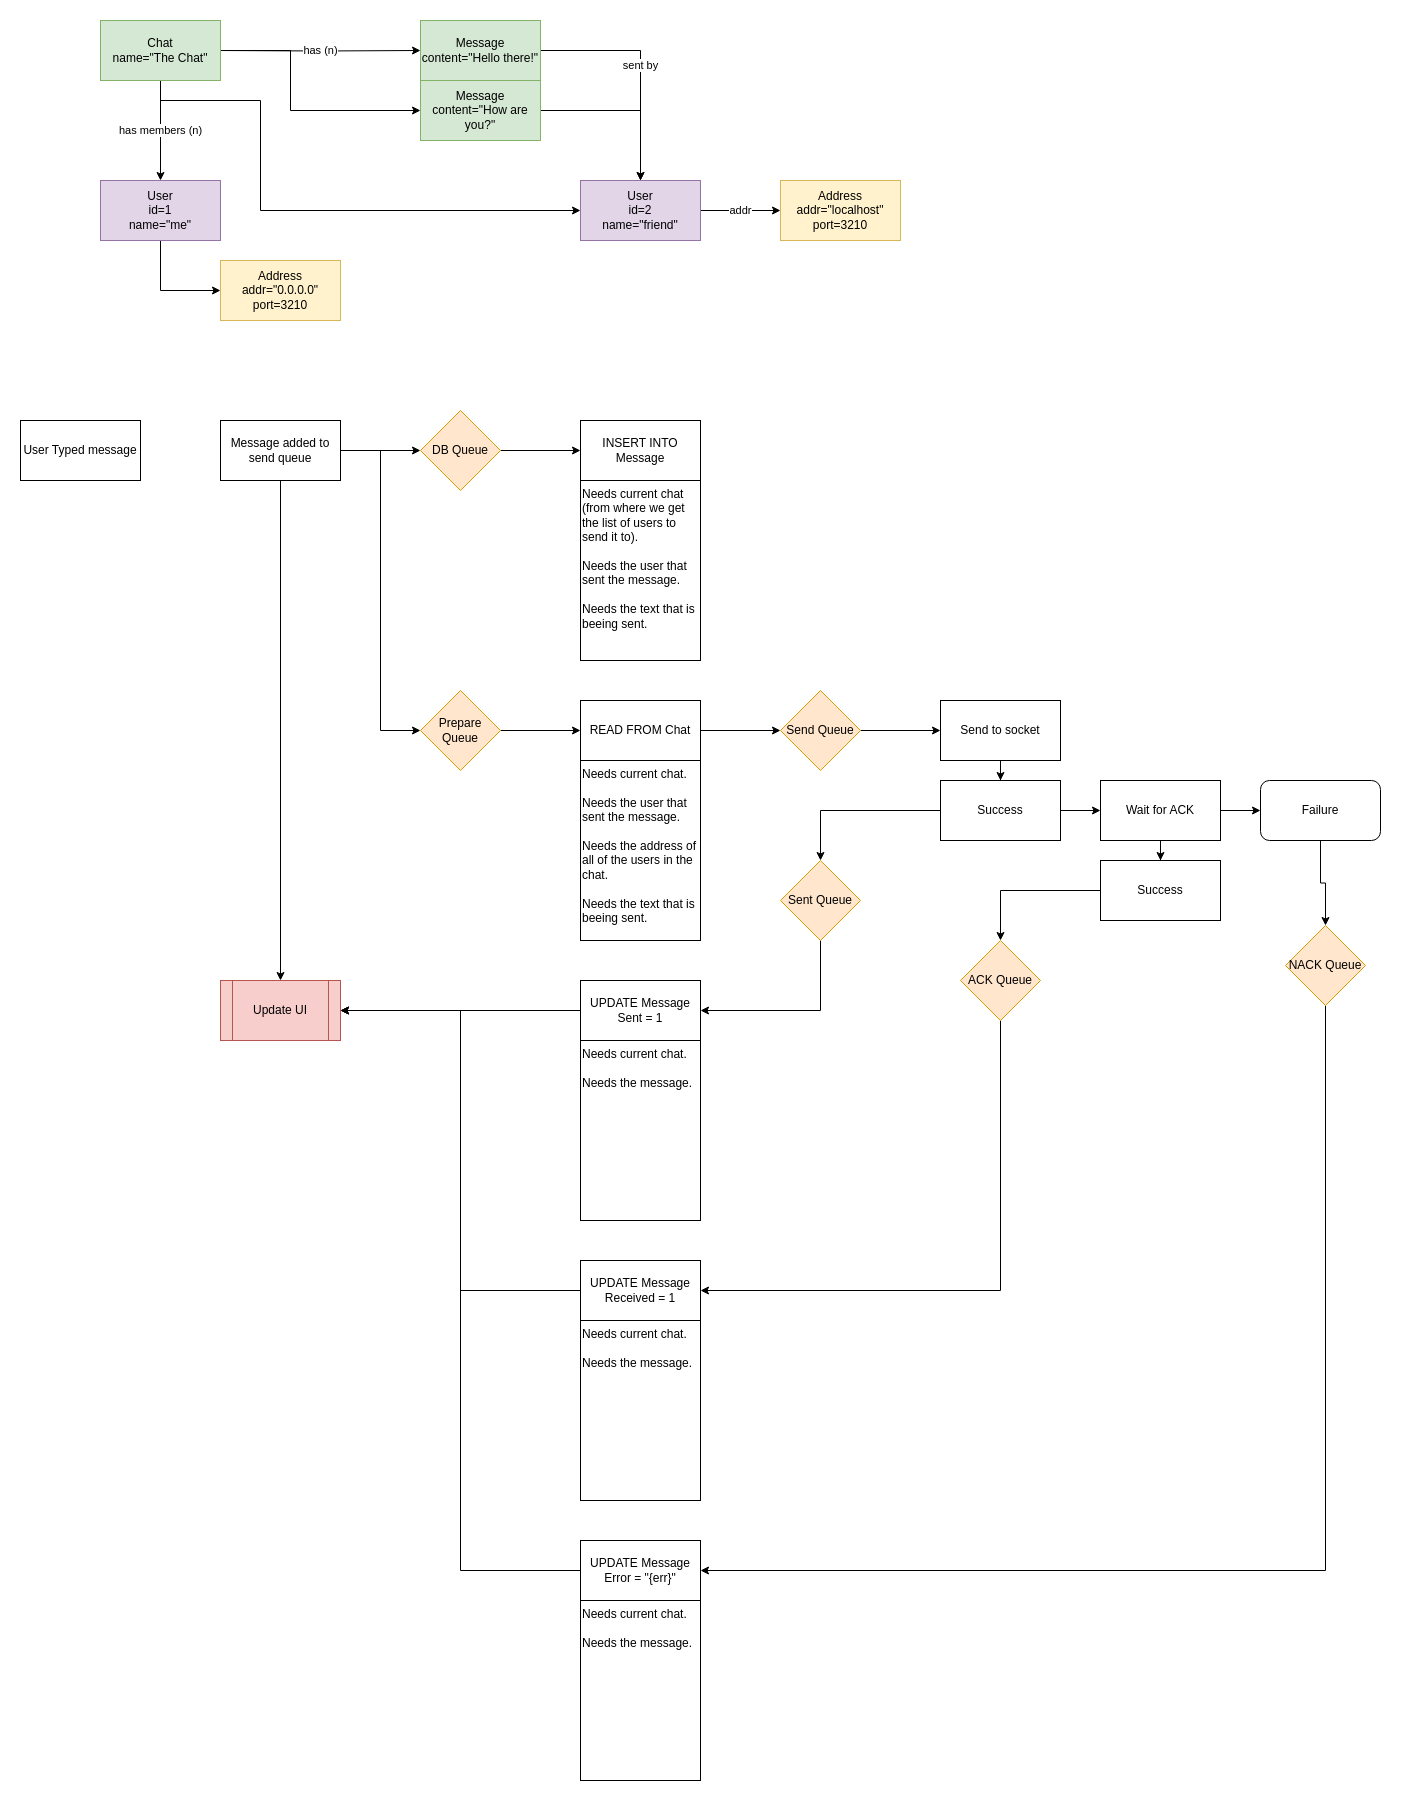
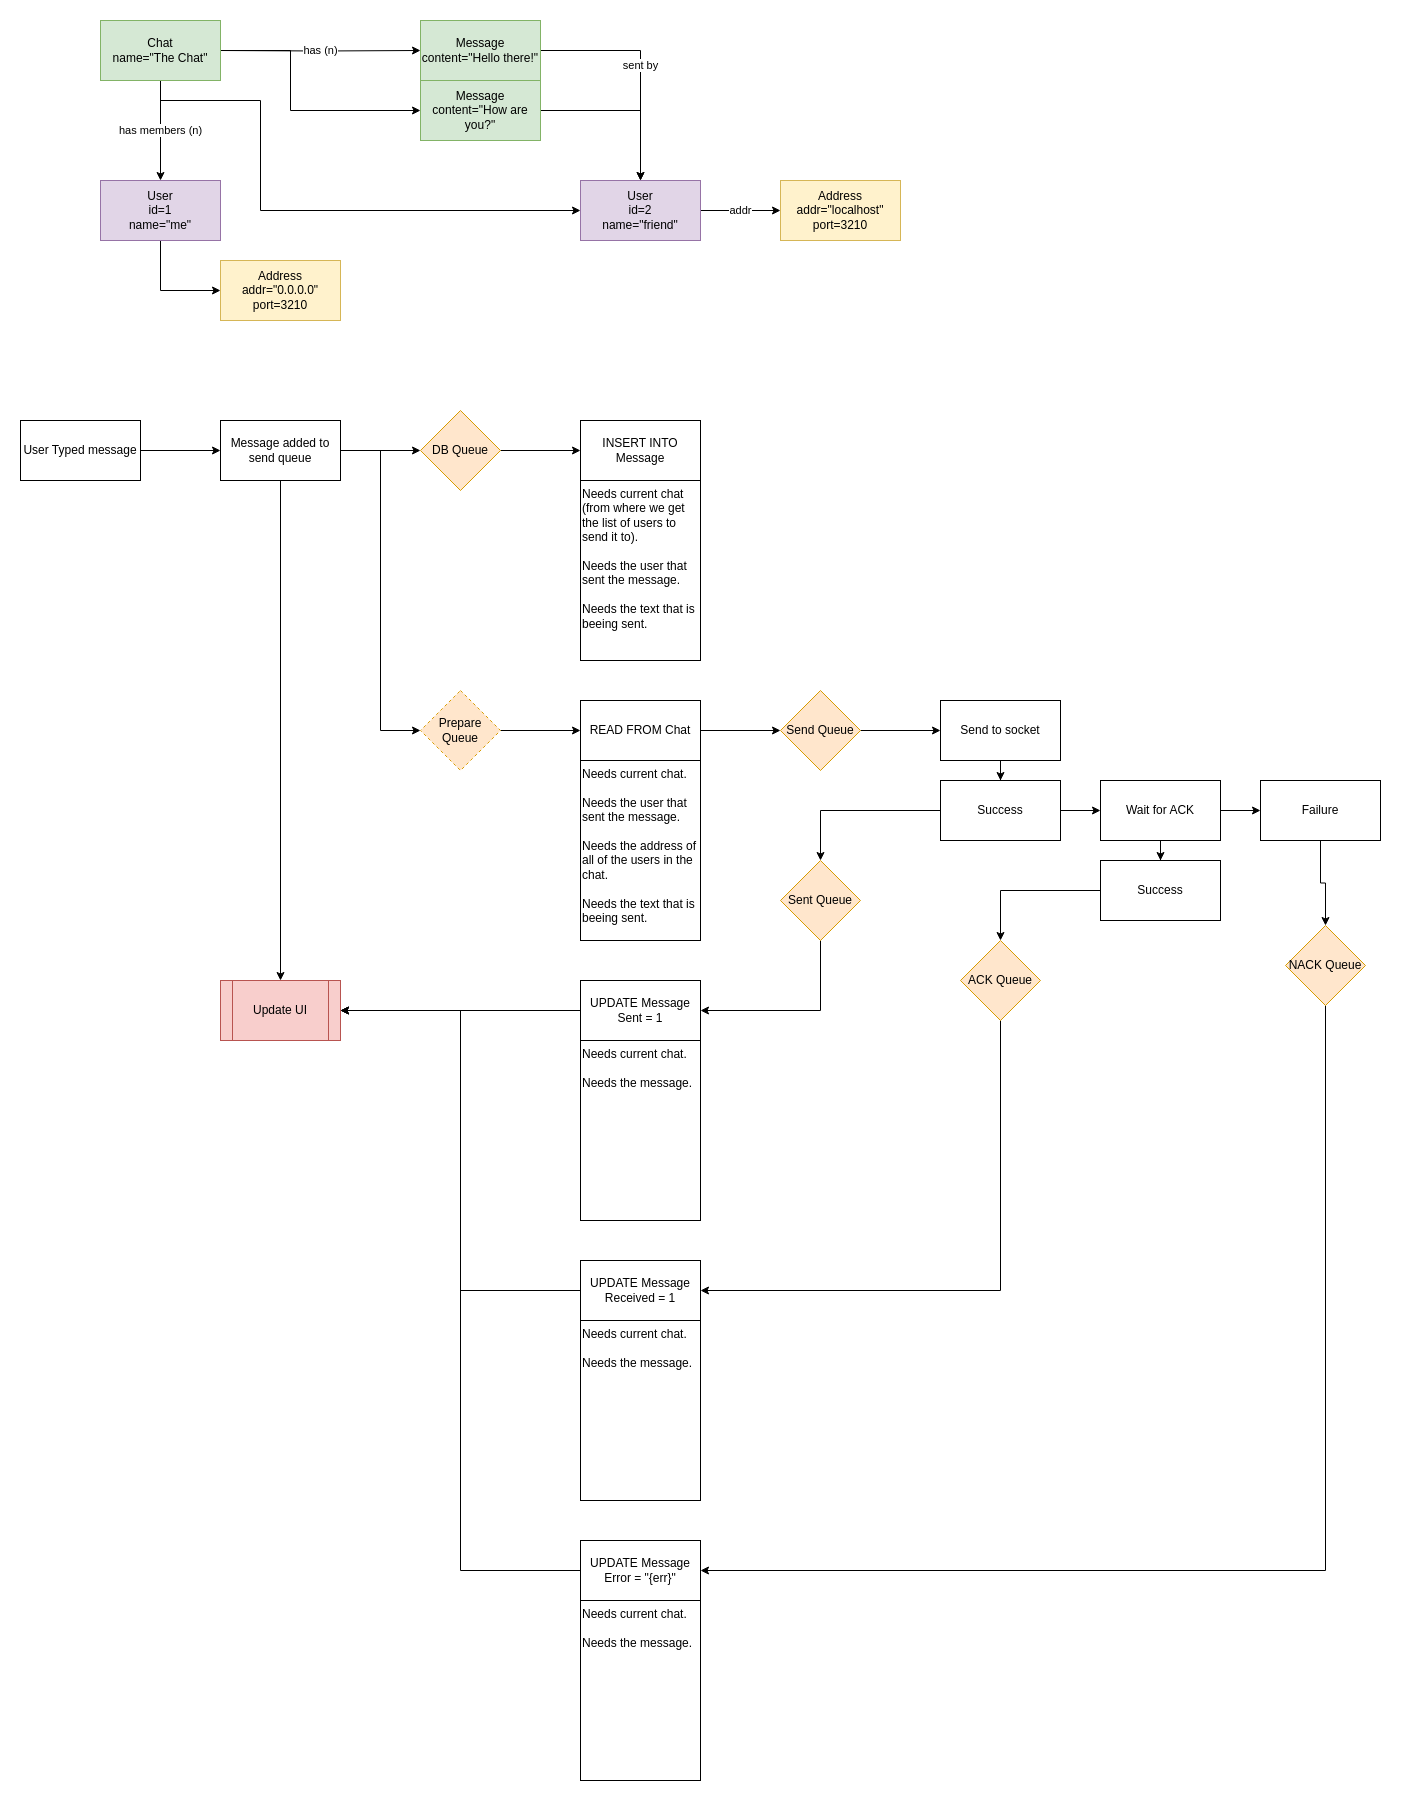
none -> (177, 451)
(461, 731) -> (461, 731)
(1321, 811) -> (1321, 811)
